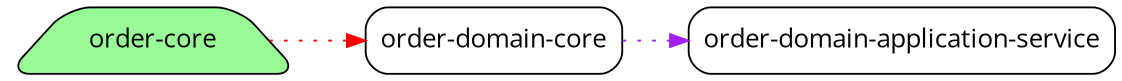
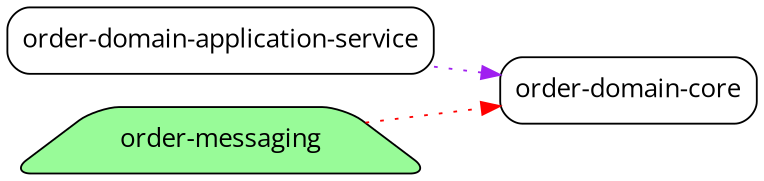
(153, 41) -> (221, 140)
(646, 41) -> (458, 70)
